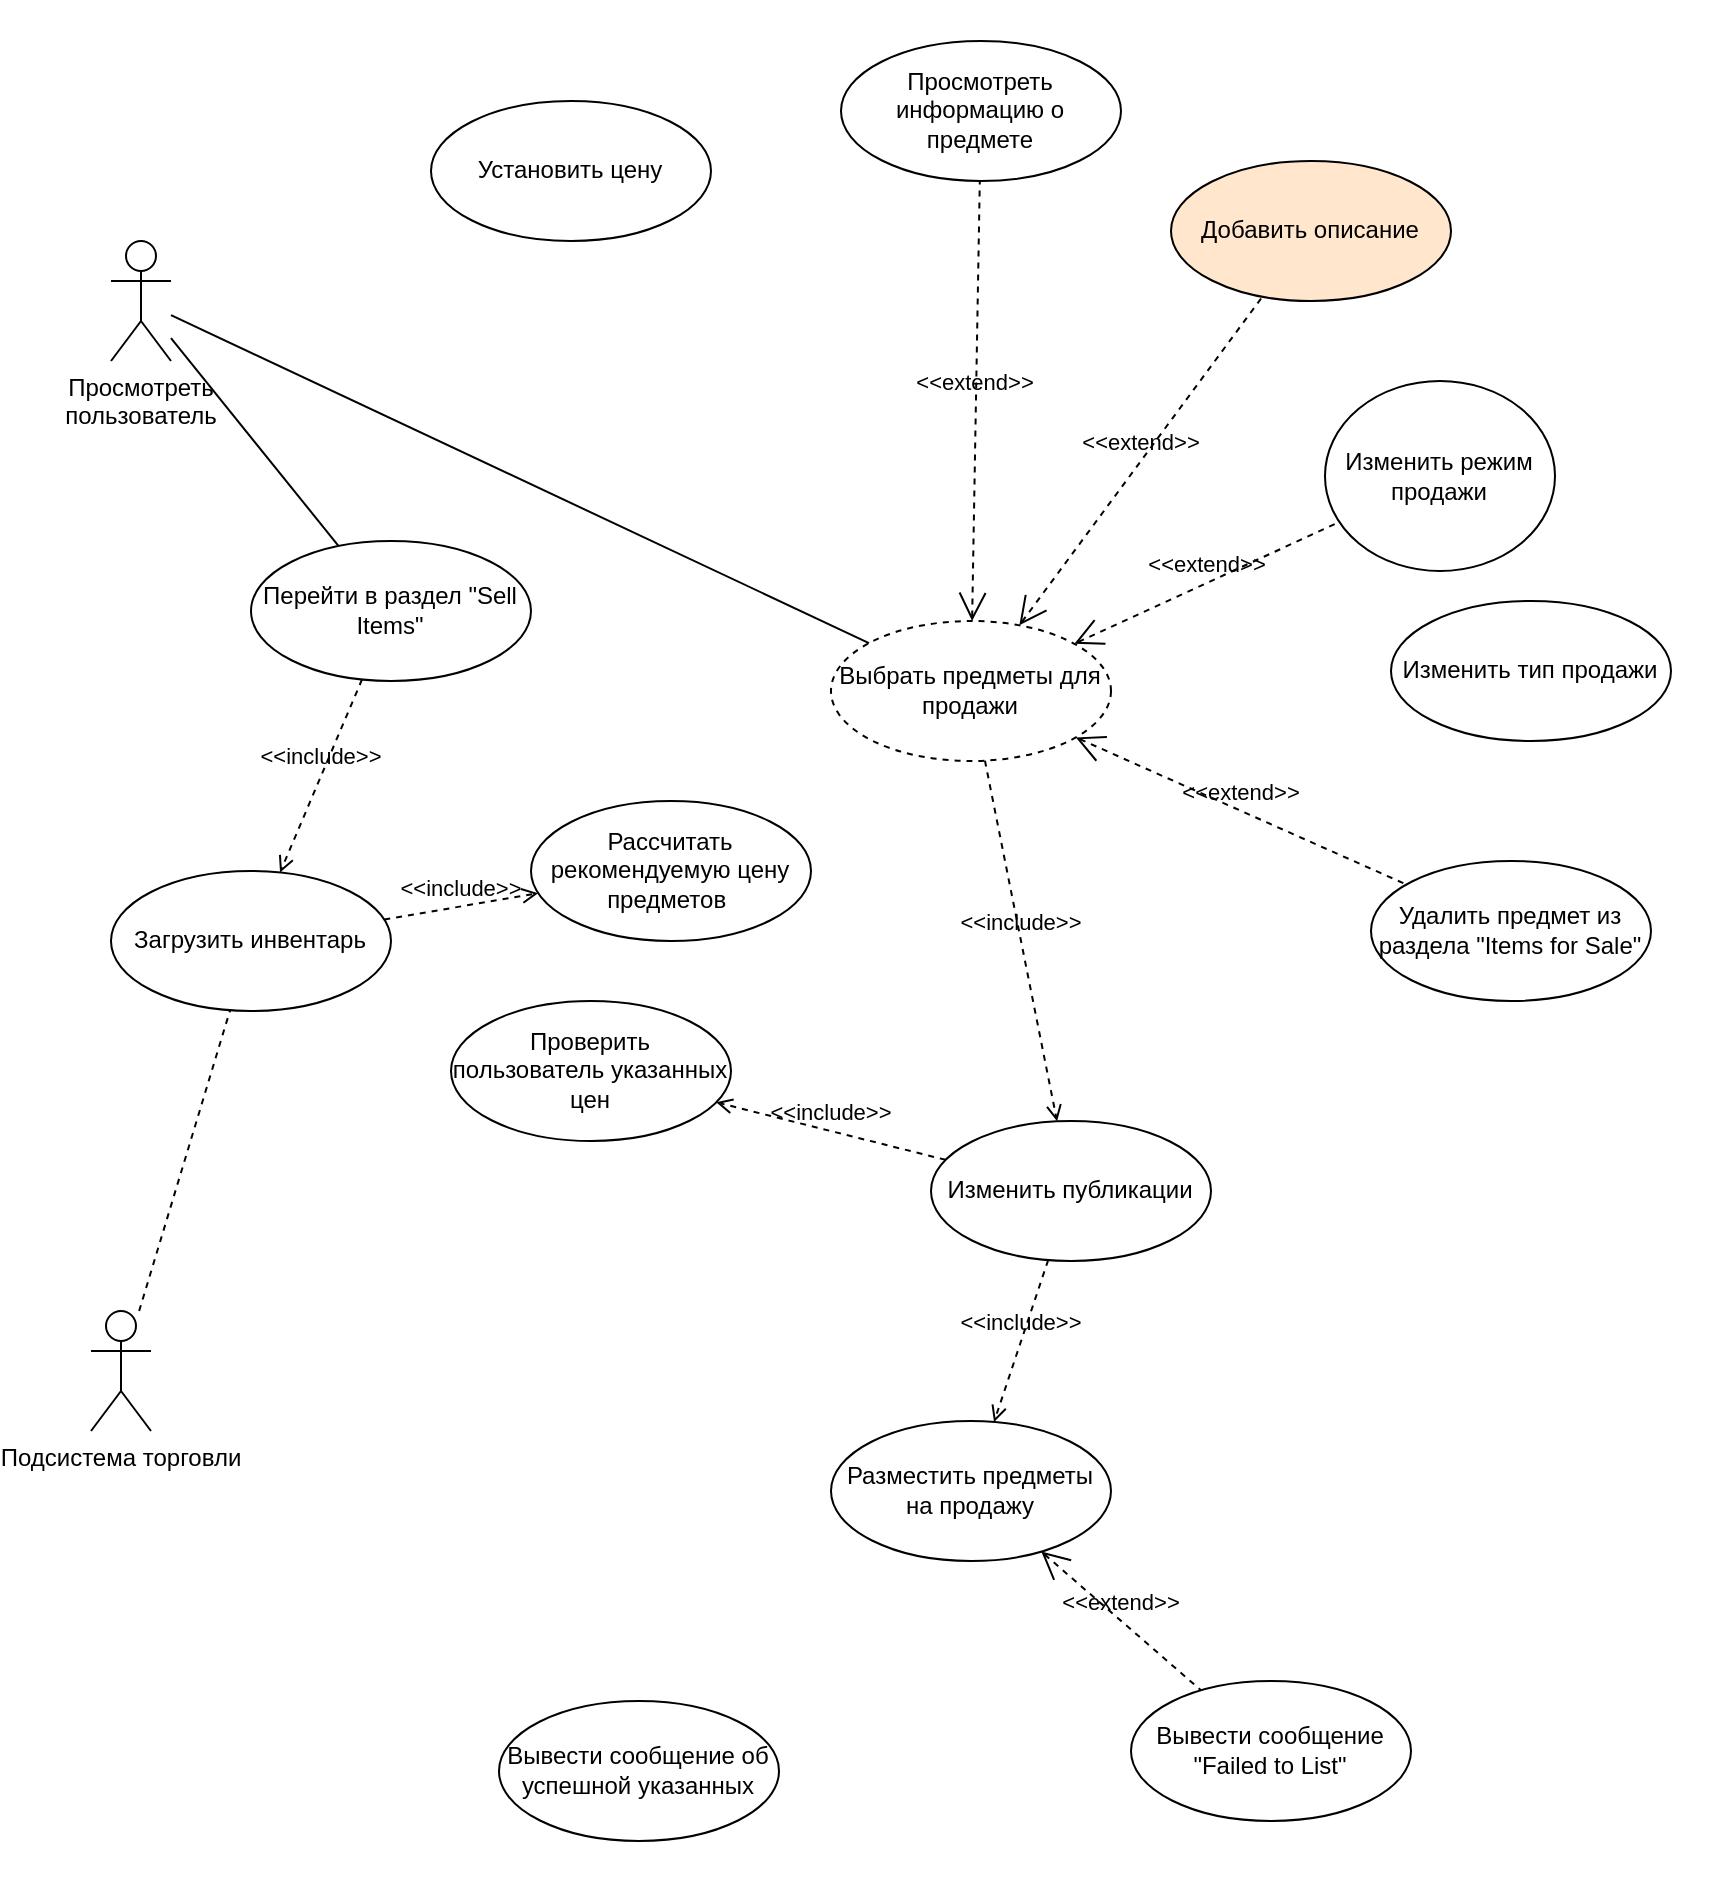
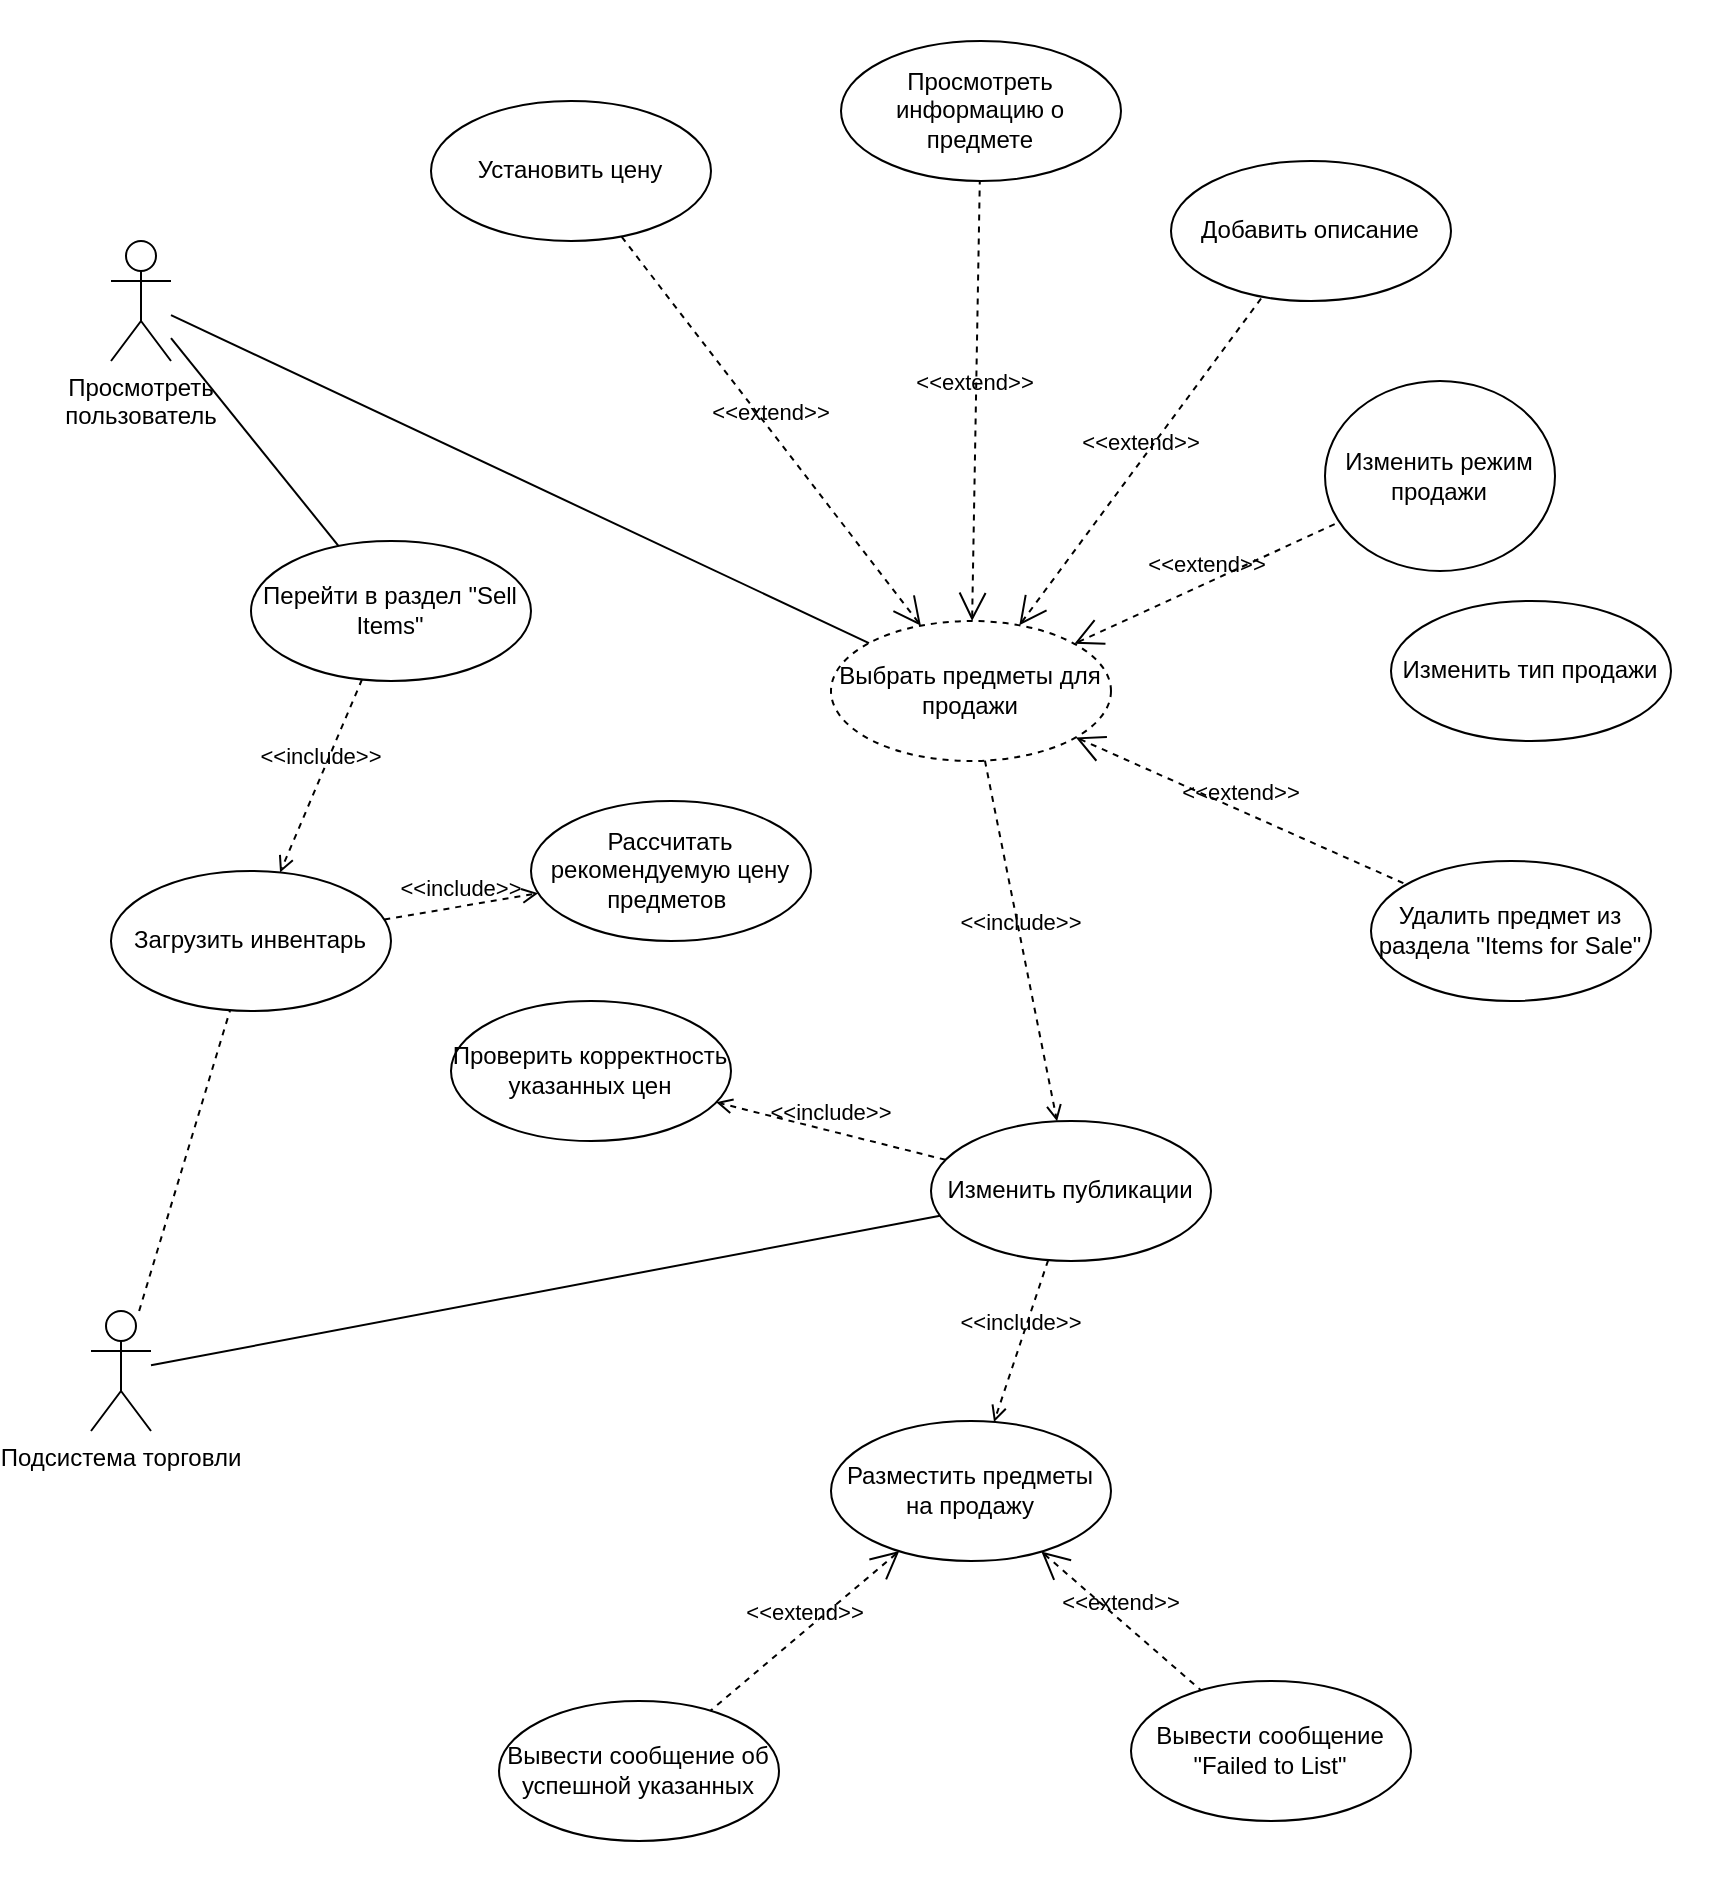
(1311, 231) -> (1311, 231)
none -> (770, 429)
(591, 1071) -> (591, 1071)
none -> (545, 1291)
none -> (803, 1632)
